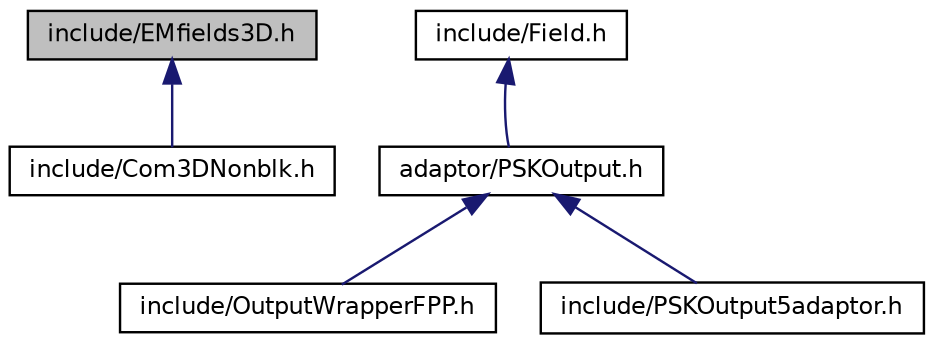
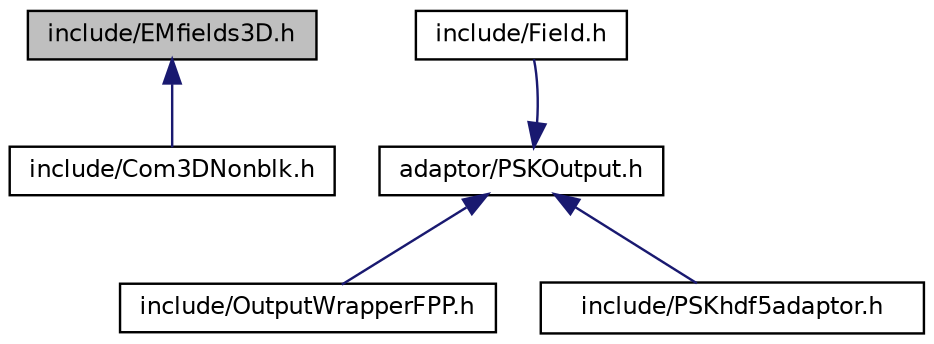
(505, 115) -> (537, 91)
(732, 308) -> (732, 308)
